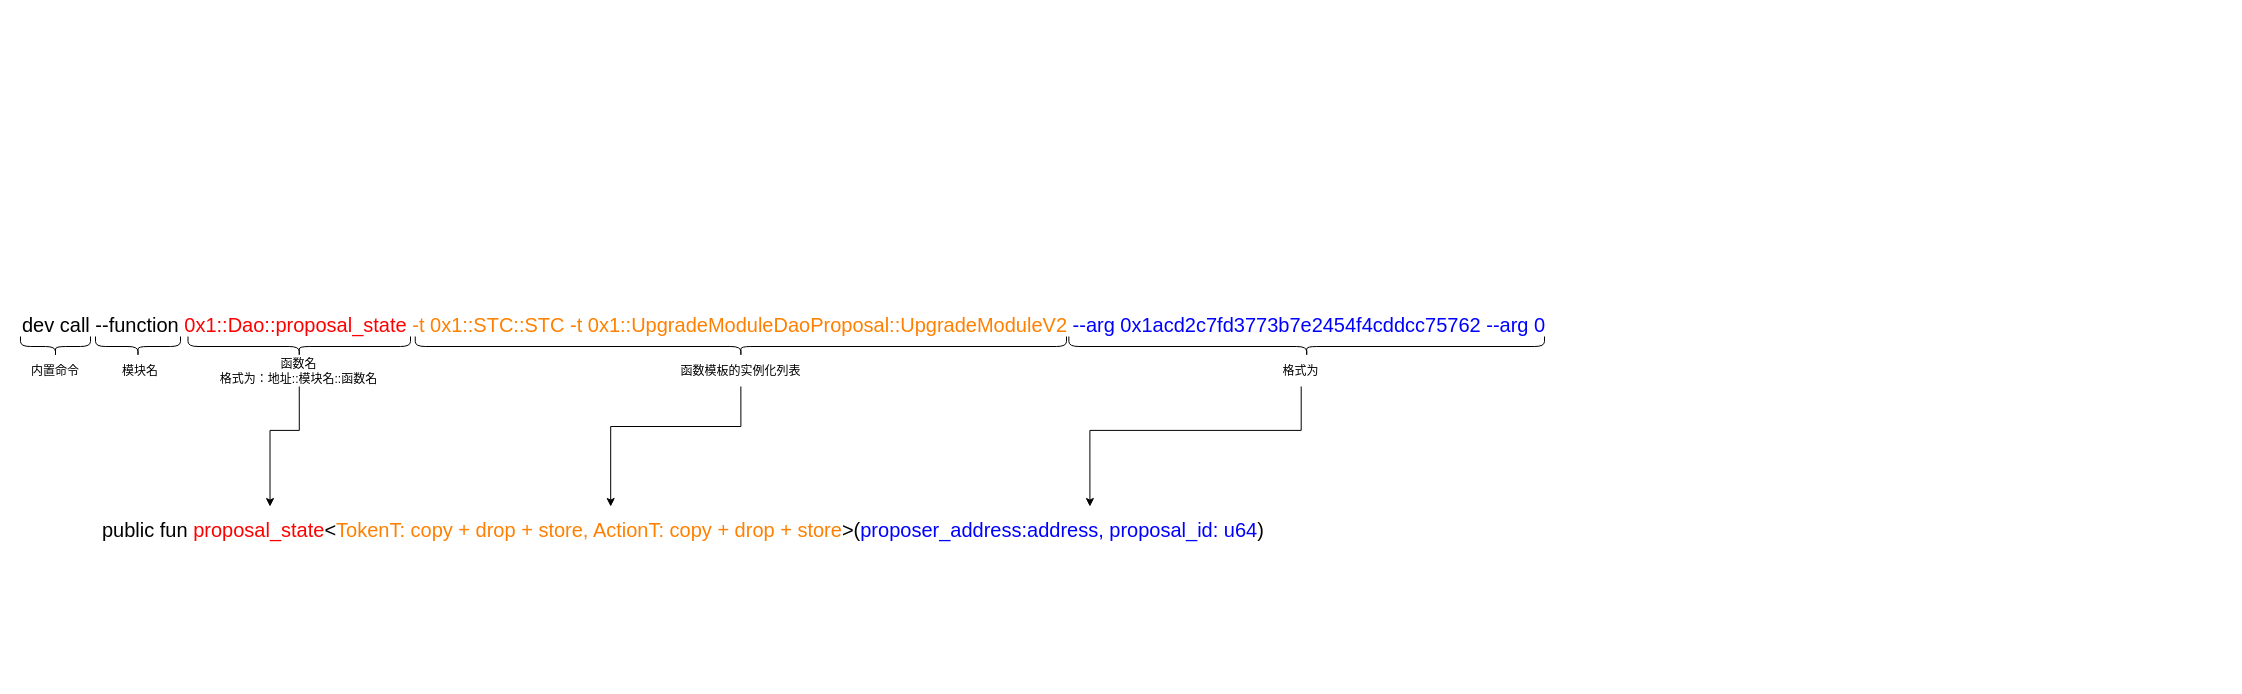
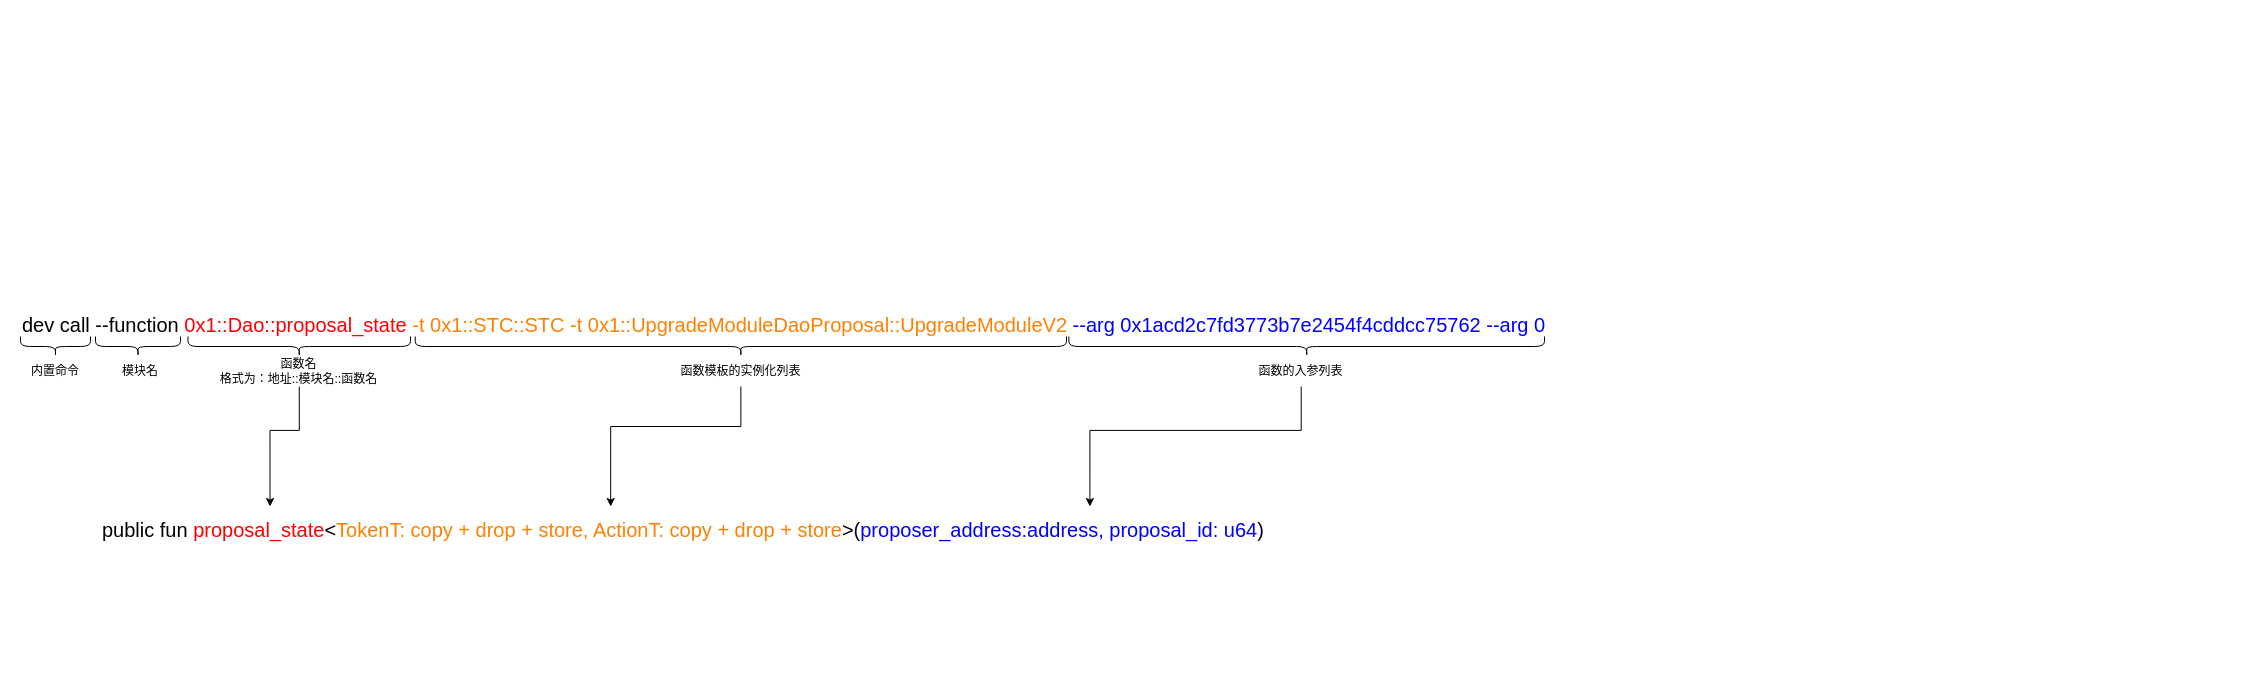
(1301, 372) -> (1301, 372)
